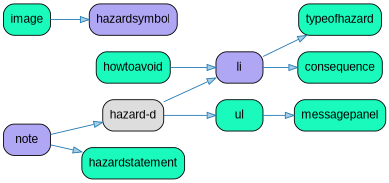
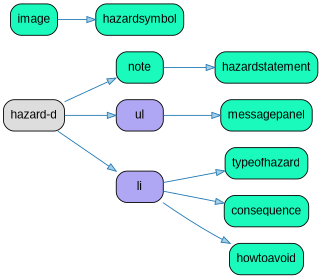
(133, 20) -> (140, 20)
(189, 67) -> (192, 222)
(239, 115) -> (140, 115)
(72, 129) -> (86, 92)
(27, 140) -> (140, 67)
